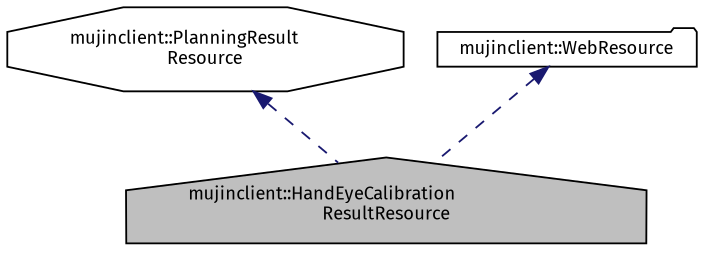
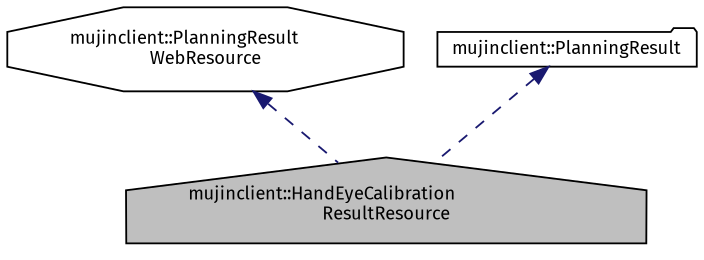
(205, 49) -> (205, 49)
(567, 49) -> (567, 49)
